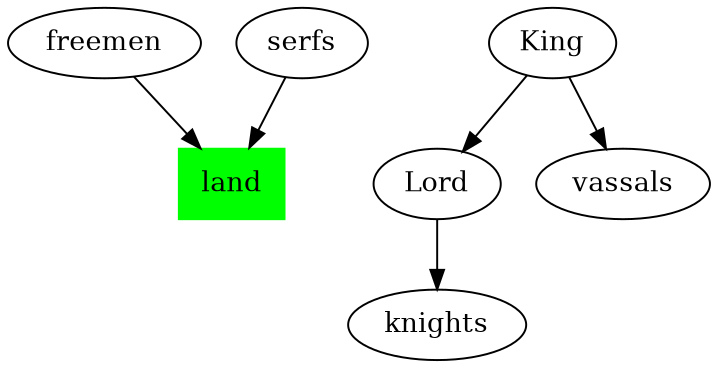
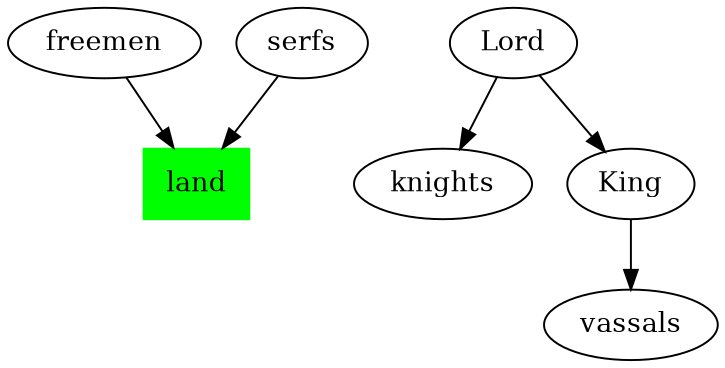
(501, 106) -> (566, 106)
